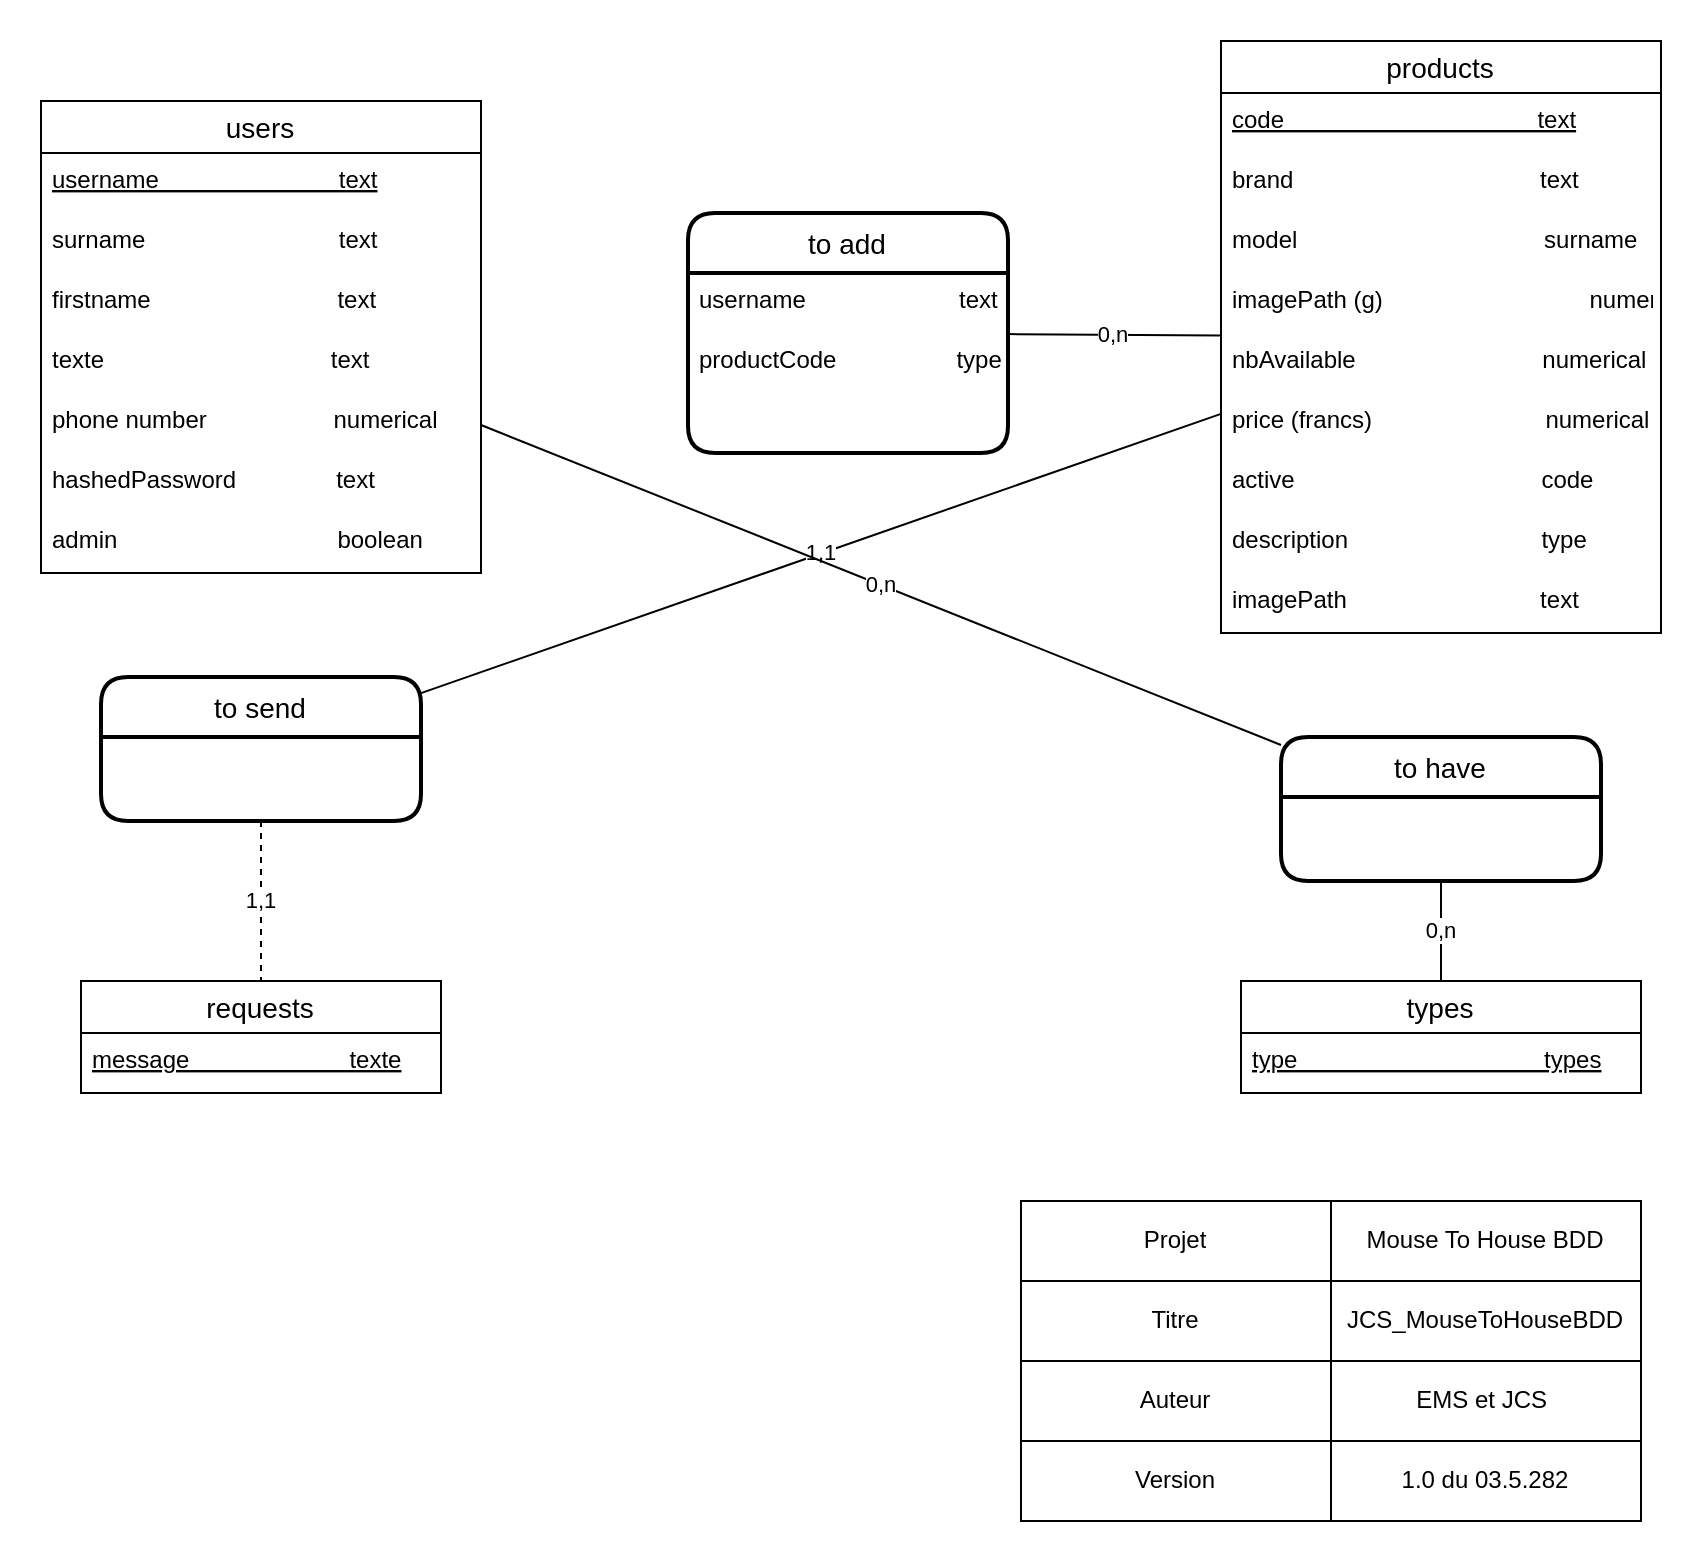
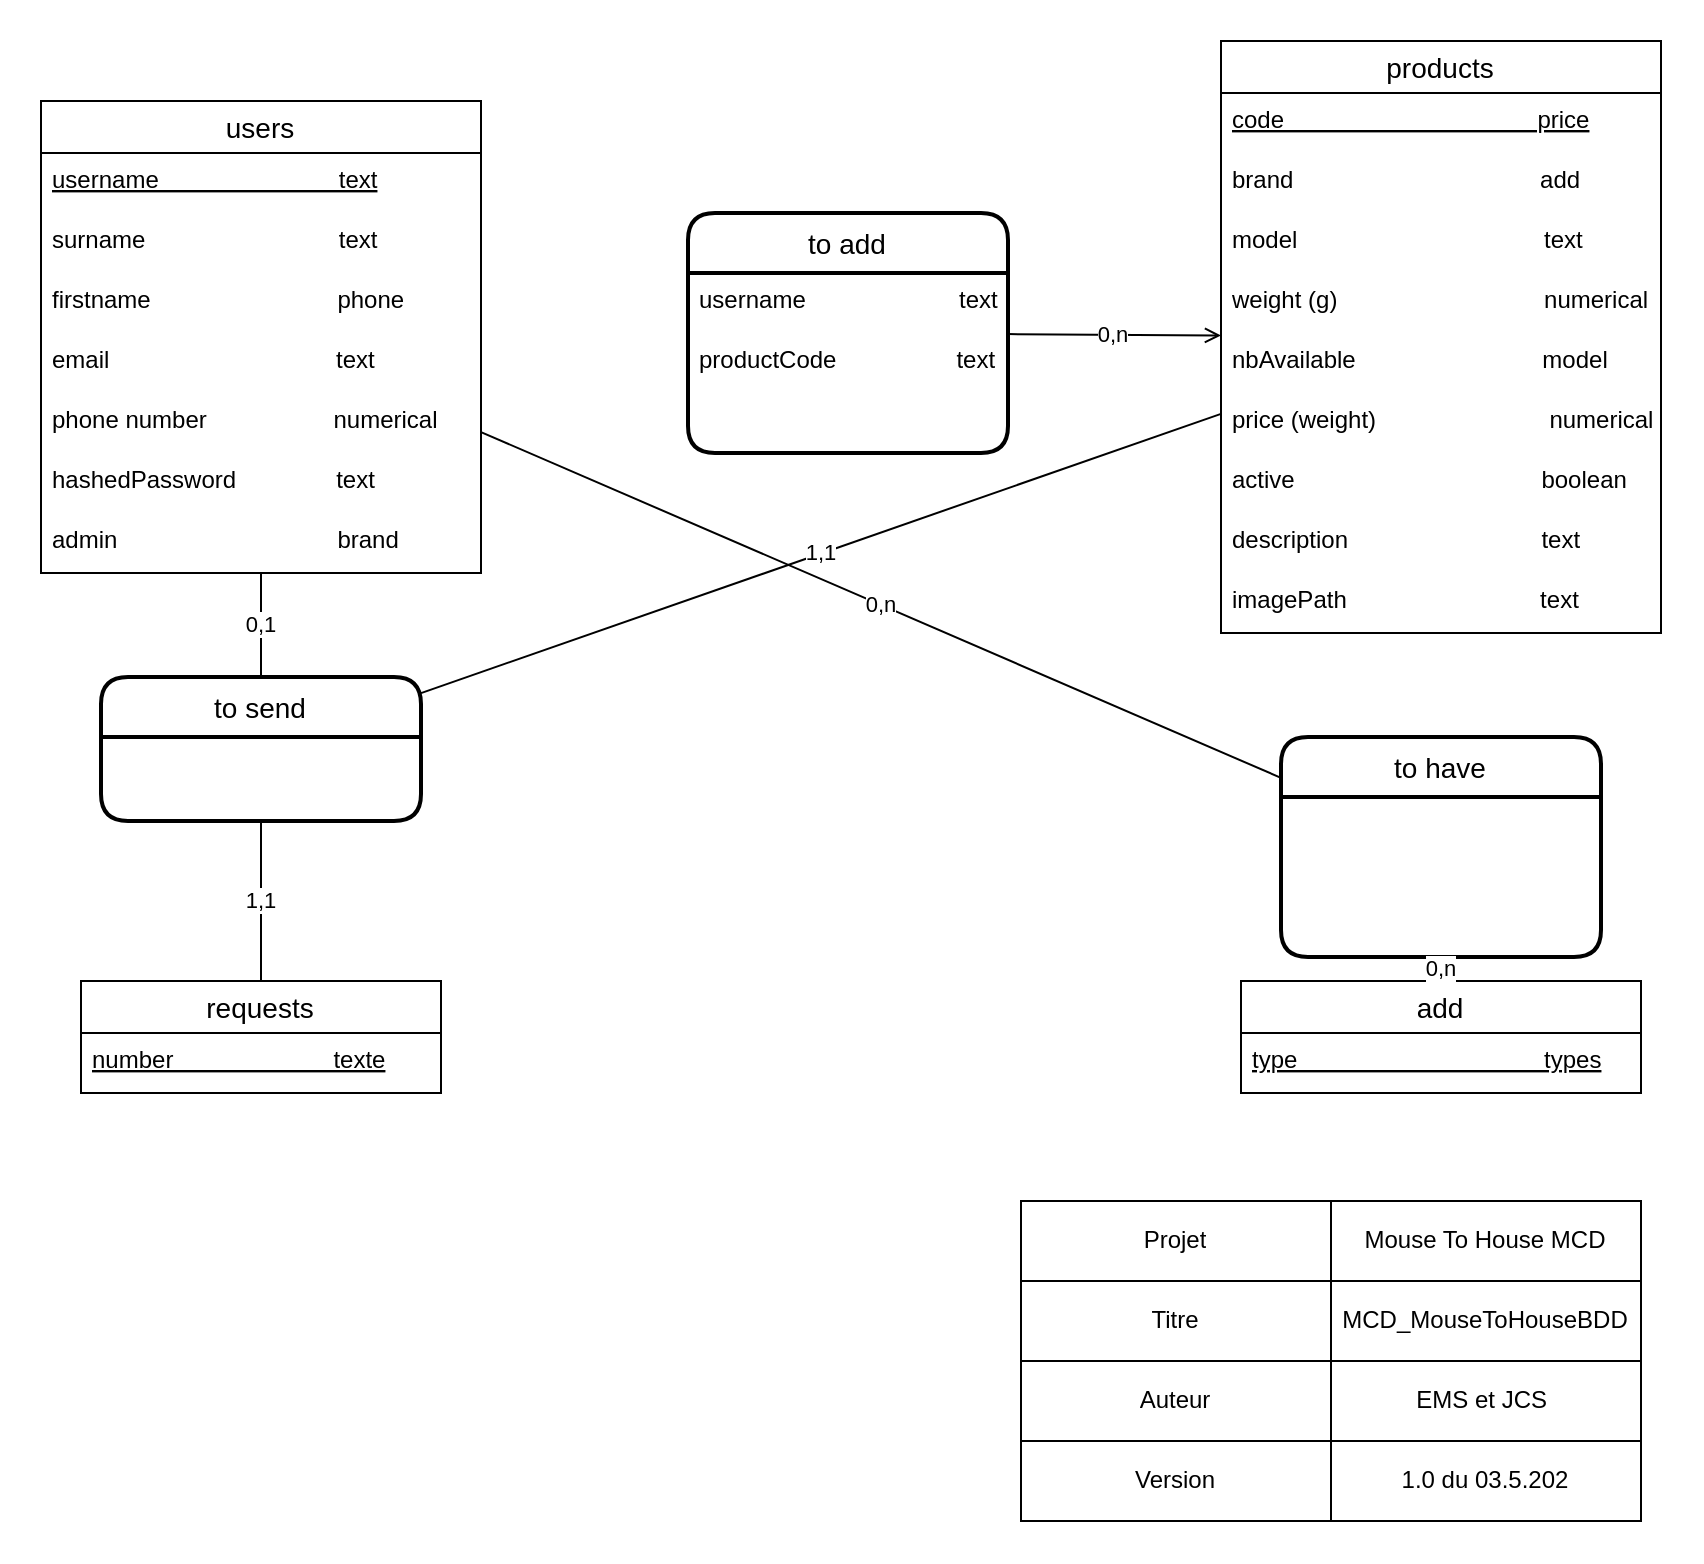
(1482, 120) -> (1485, 120)
(1485, 180) -> (1478, 180)
(1502, 240) -> (1482, 240)
(281, 300) -> (287, 300)
(1529, 300) -> (1509, 300)
(1214, 335) -> (1213, 335)
(288, 360) -> (282, 360)
(893, 360) -> (893, 360)
(1495, 360) -> (1472, 360)
(1508, 420) -> (1505, 420)
(1489, 480) -> (1506, 480)
(298, 540) -> (288, 540)
(1478, 540) -> (1478, 540)
none -> (261, 652)
(1441, 809) -> (1441, 847)
(261, 945) -> (261, 945)
(1440, 1009) -> (1440, 1009)
(296, 1060) -> (290, 1060)
(1486, 1241) -> (1486, 1241)
(1486, 1321) -> (1486, 1321)
(1486, 1481) -> (1486, 1481)
